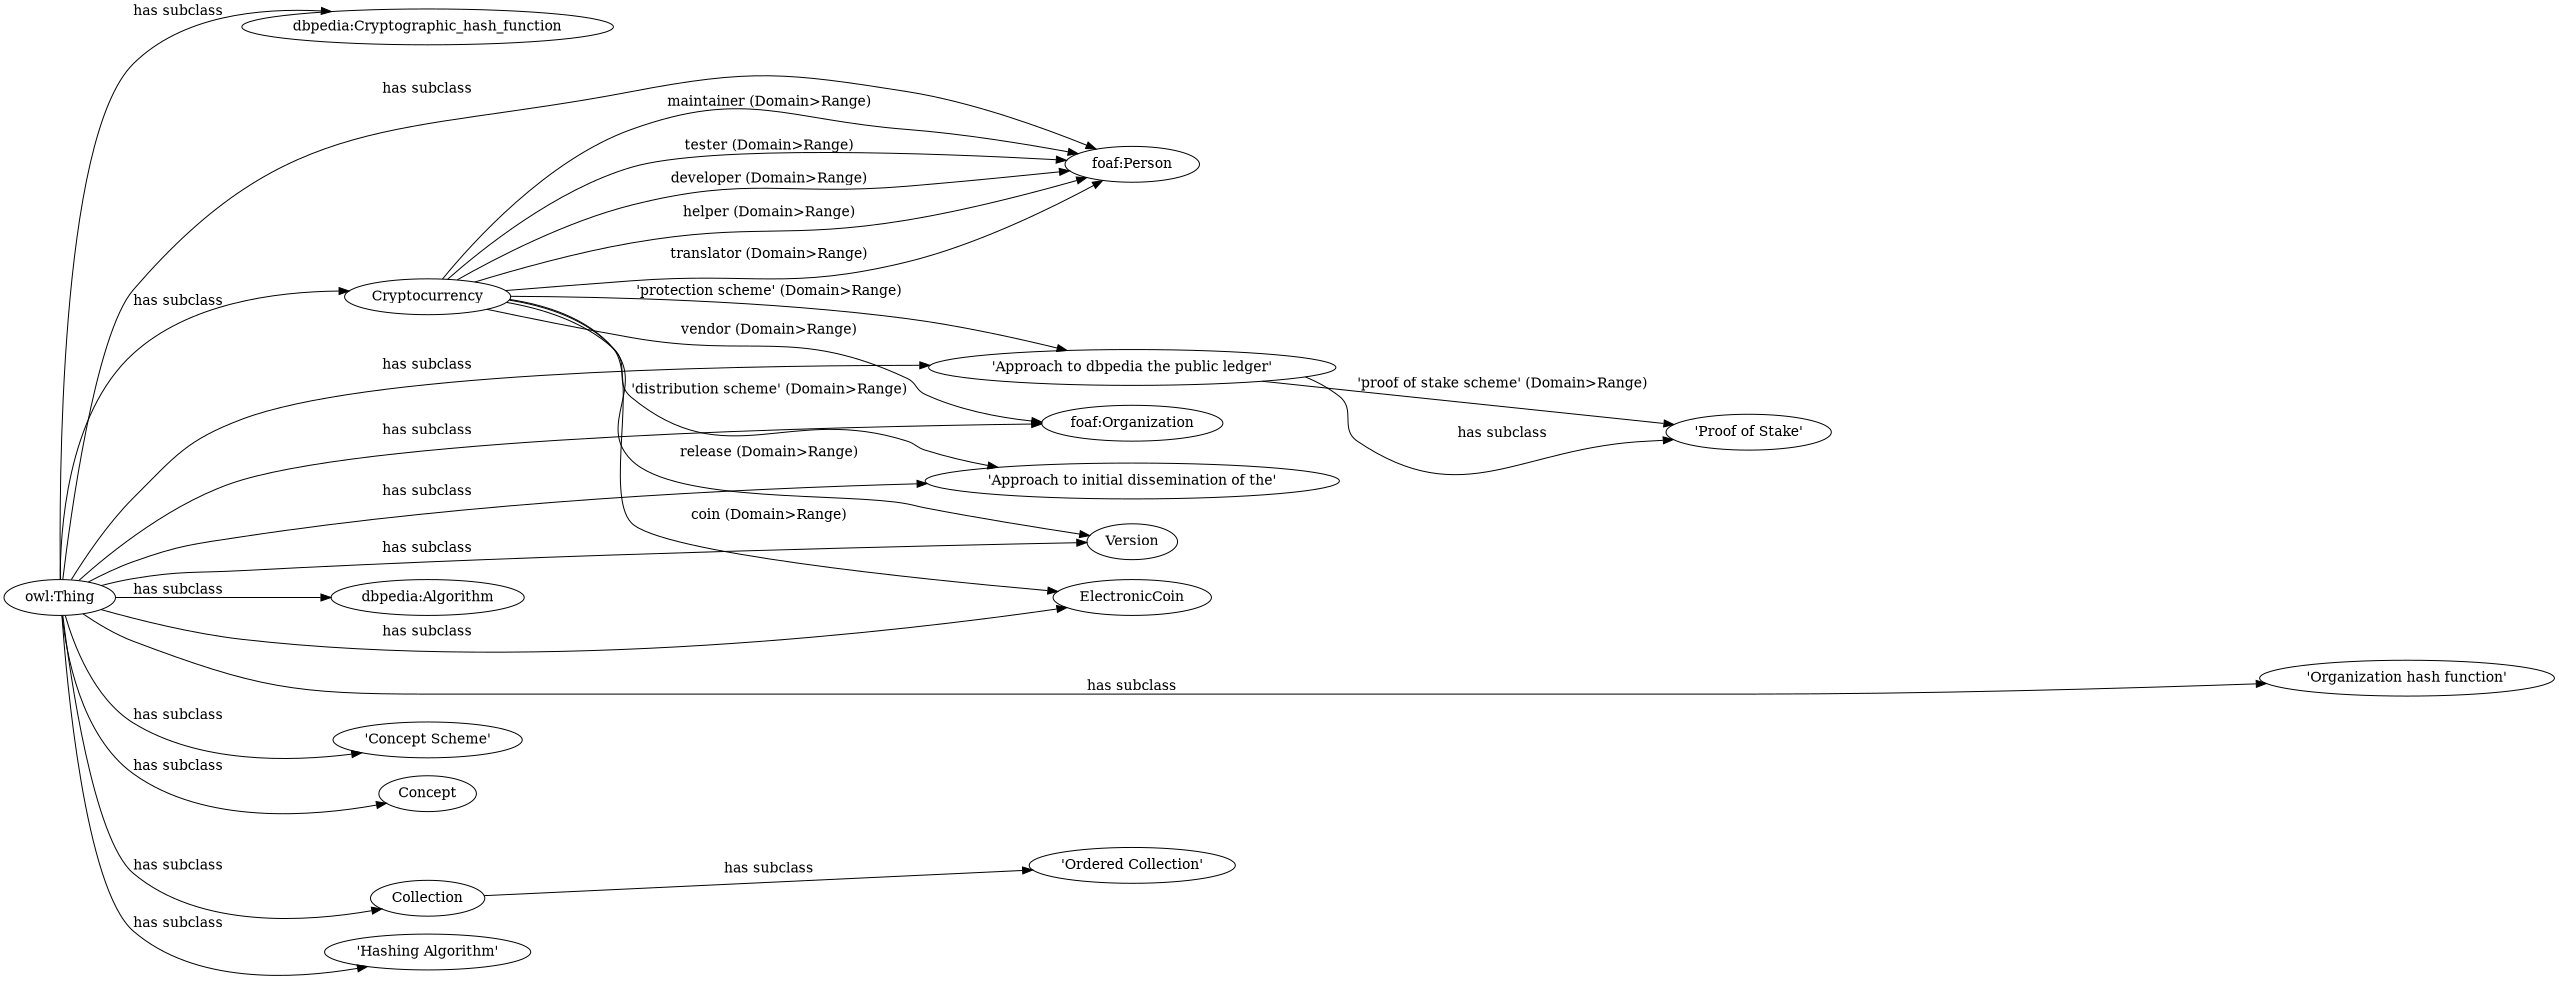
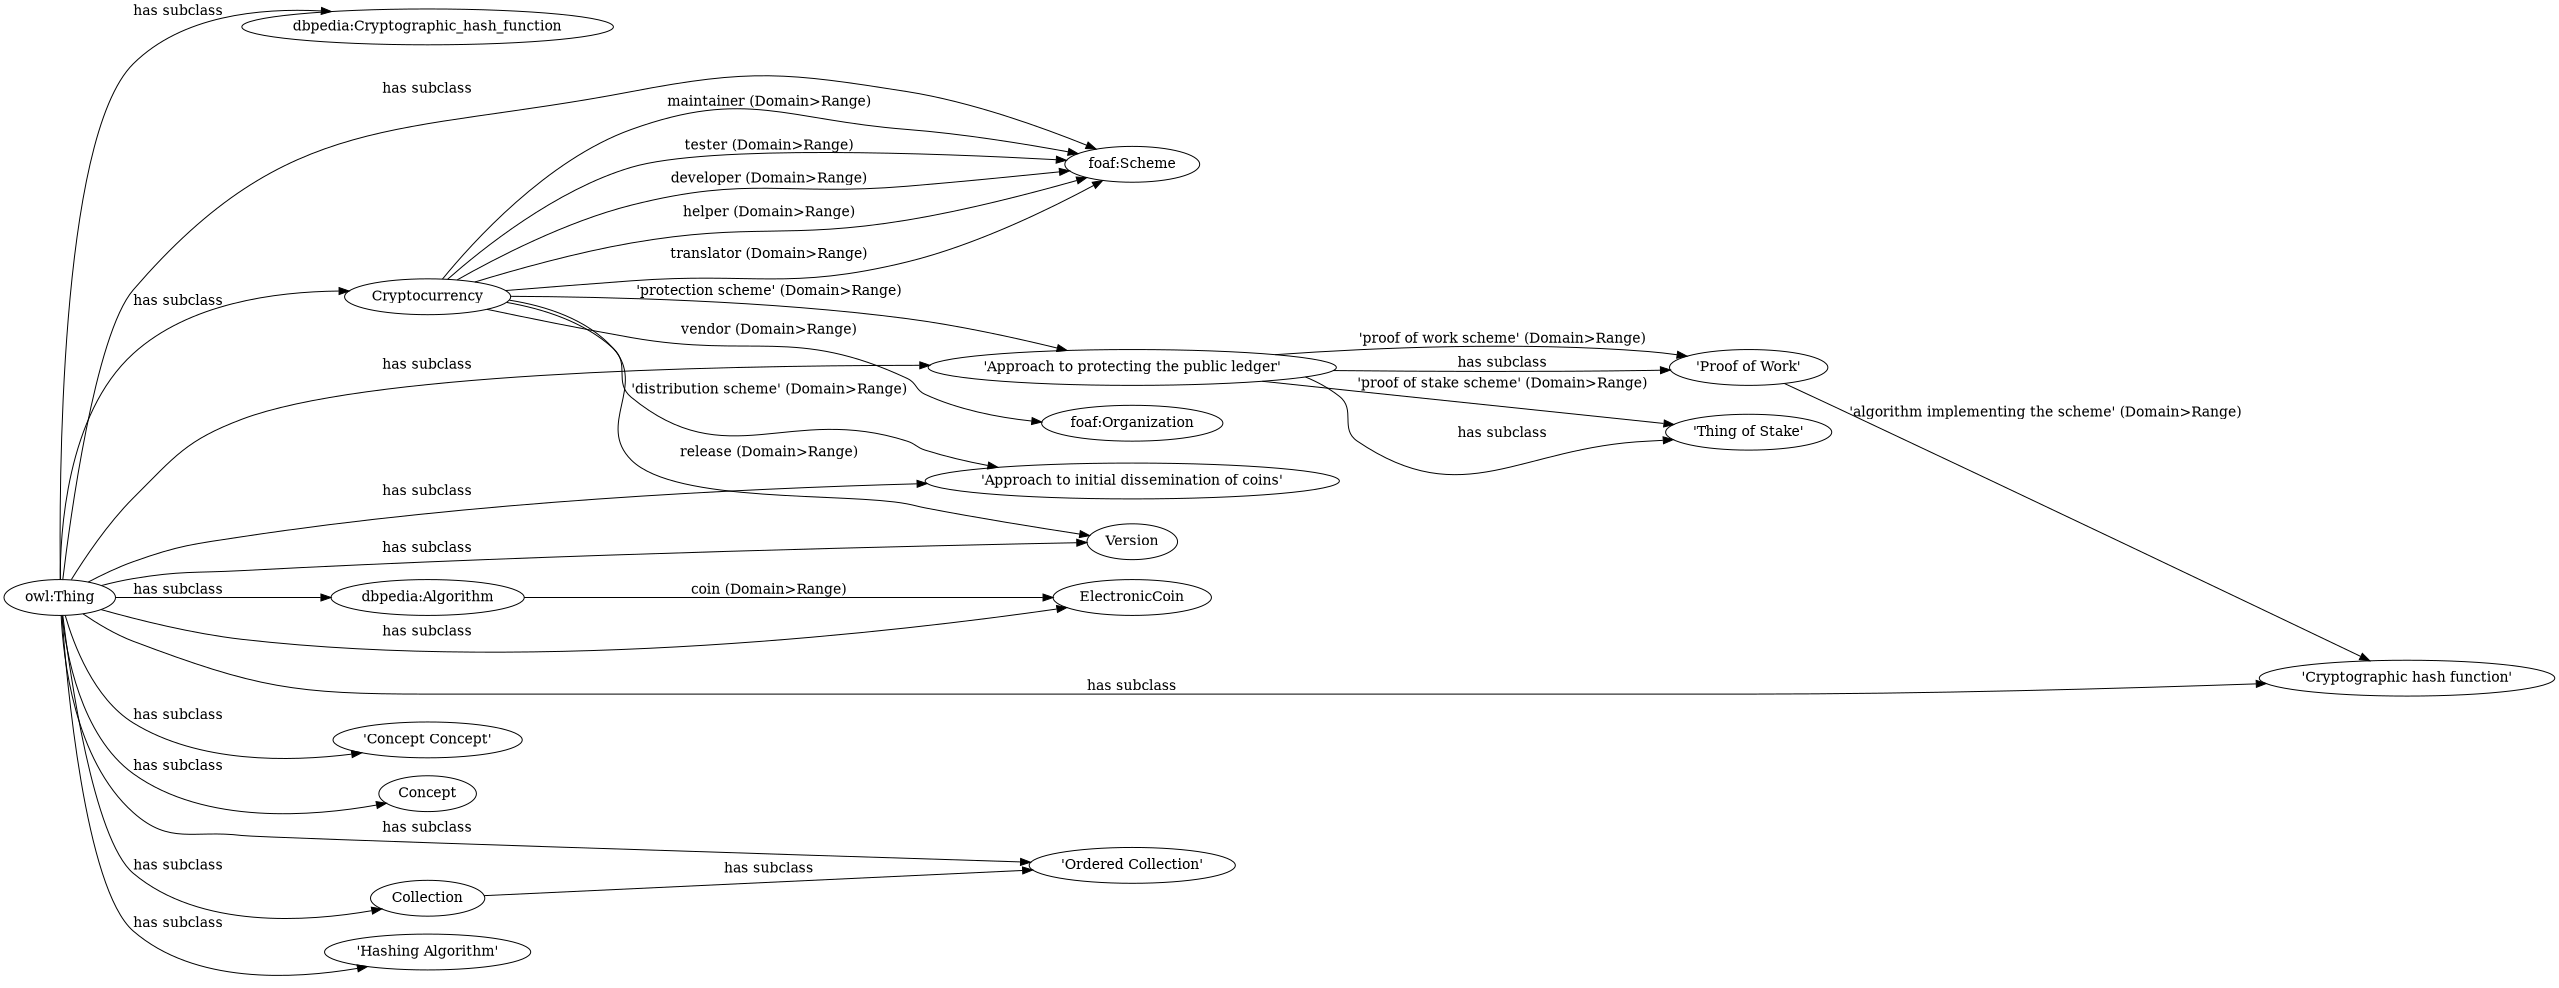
(1132, 164) -> (1132, 164)
(1132, 367) -> (1132, 367)
none -> (1749, 367)
(1749, 432) -> (1749, 432)
(539, 442) -> (467, 844)
(1132, 481) -> (1132, 481)
(691, 545) -> (783, 598)
(2407, 678) -> (2407, 678)
(428, 740) -> (428, 740)
